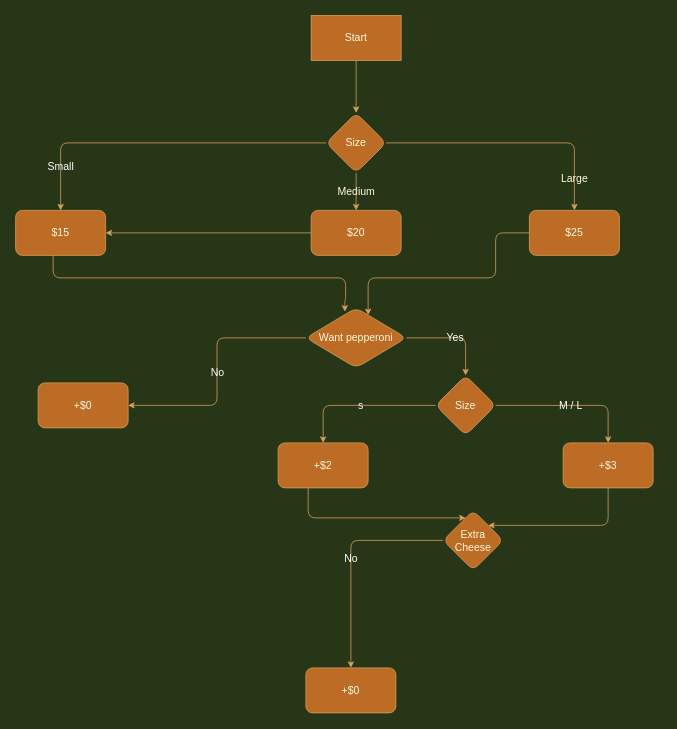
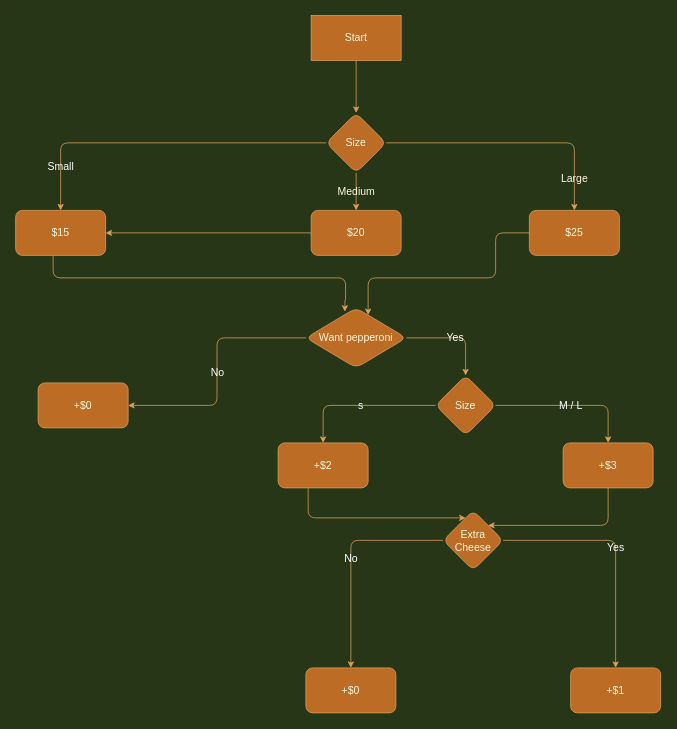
none -> (615, 548)
none -> (615, 690)
